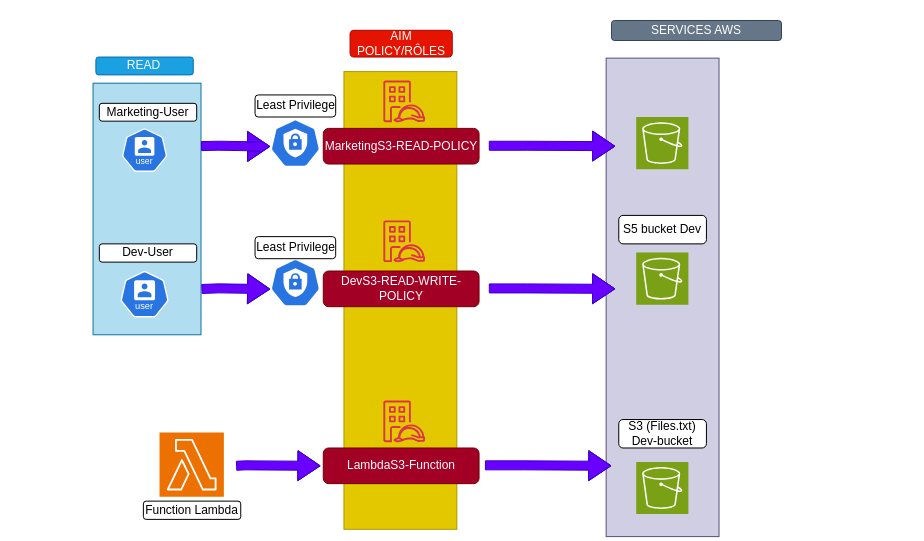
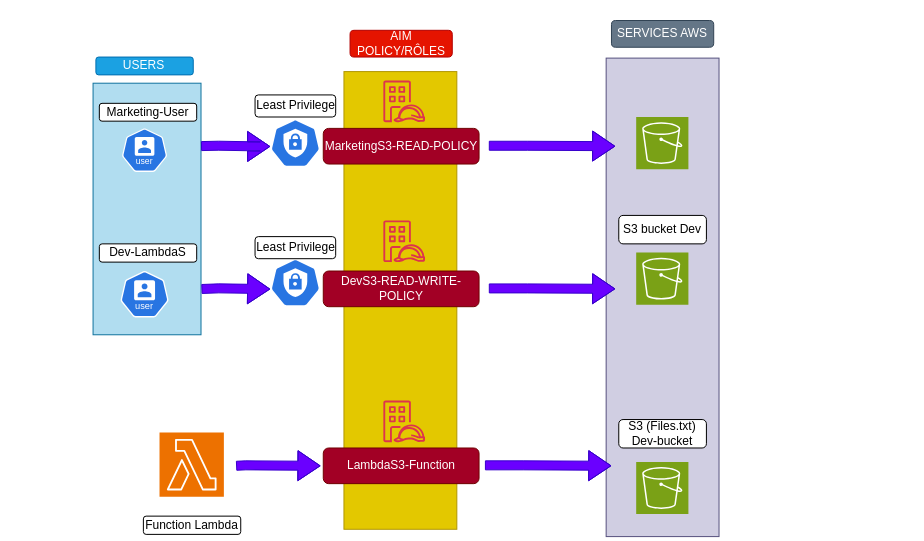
(696, 31) -> (663, 34)
(144, 66) -> (144, 66)
(663, 230) -> (663, 230)
(148, 253) -> (148, 253)
(192, 510) -> (192, 525)
